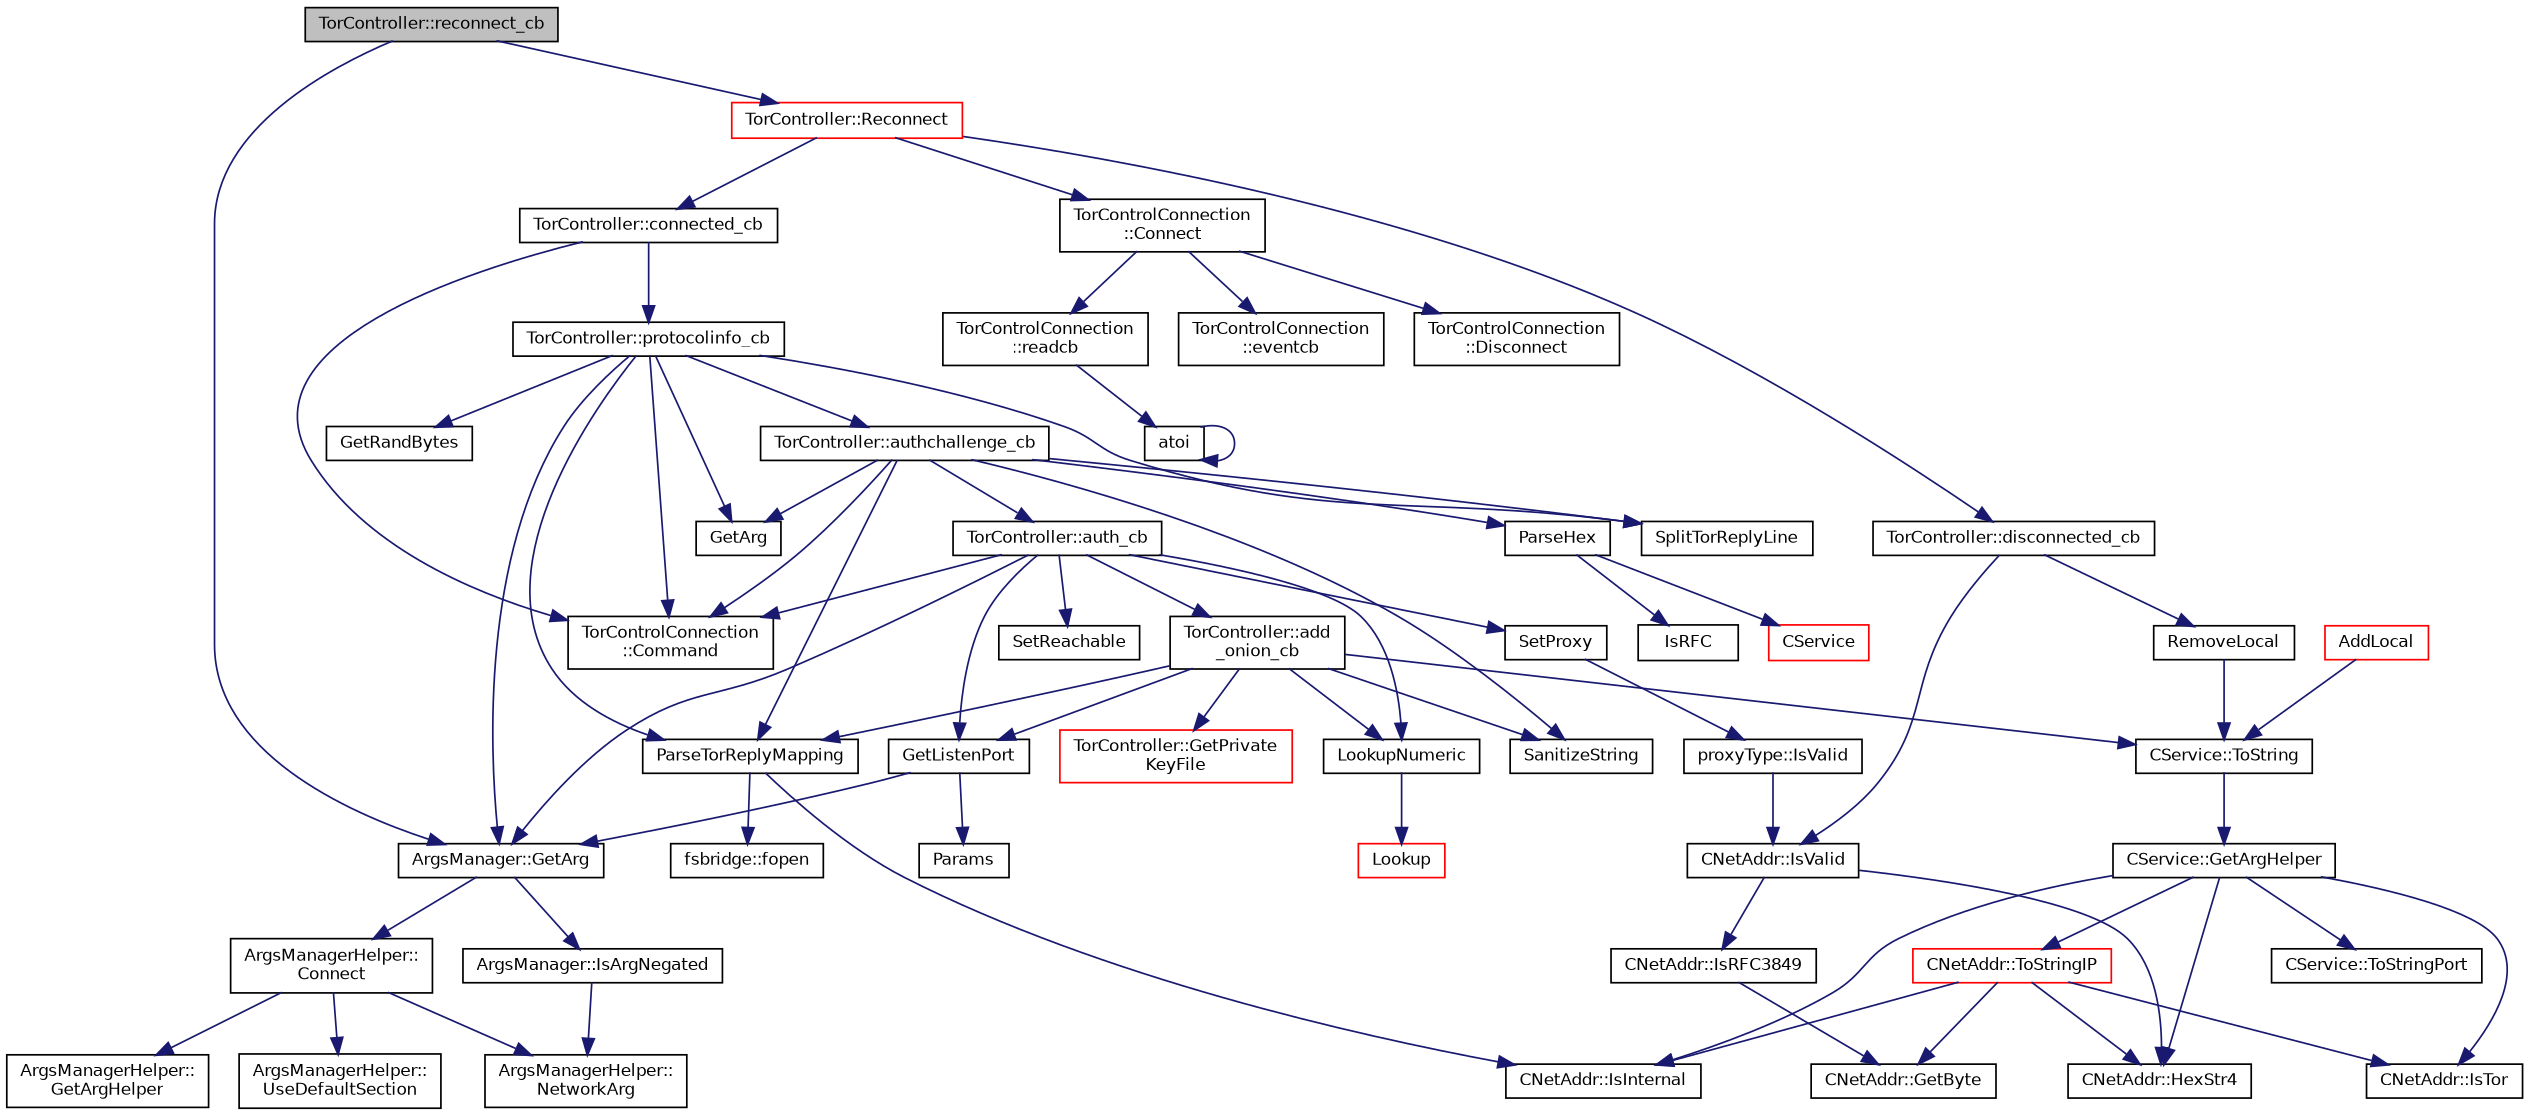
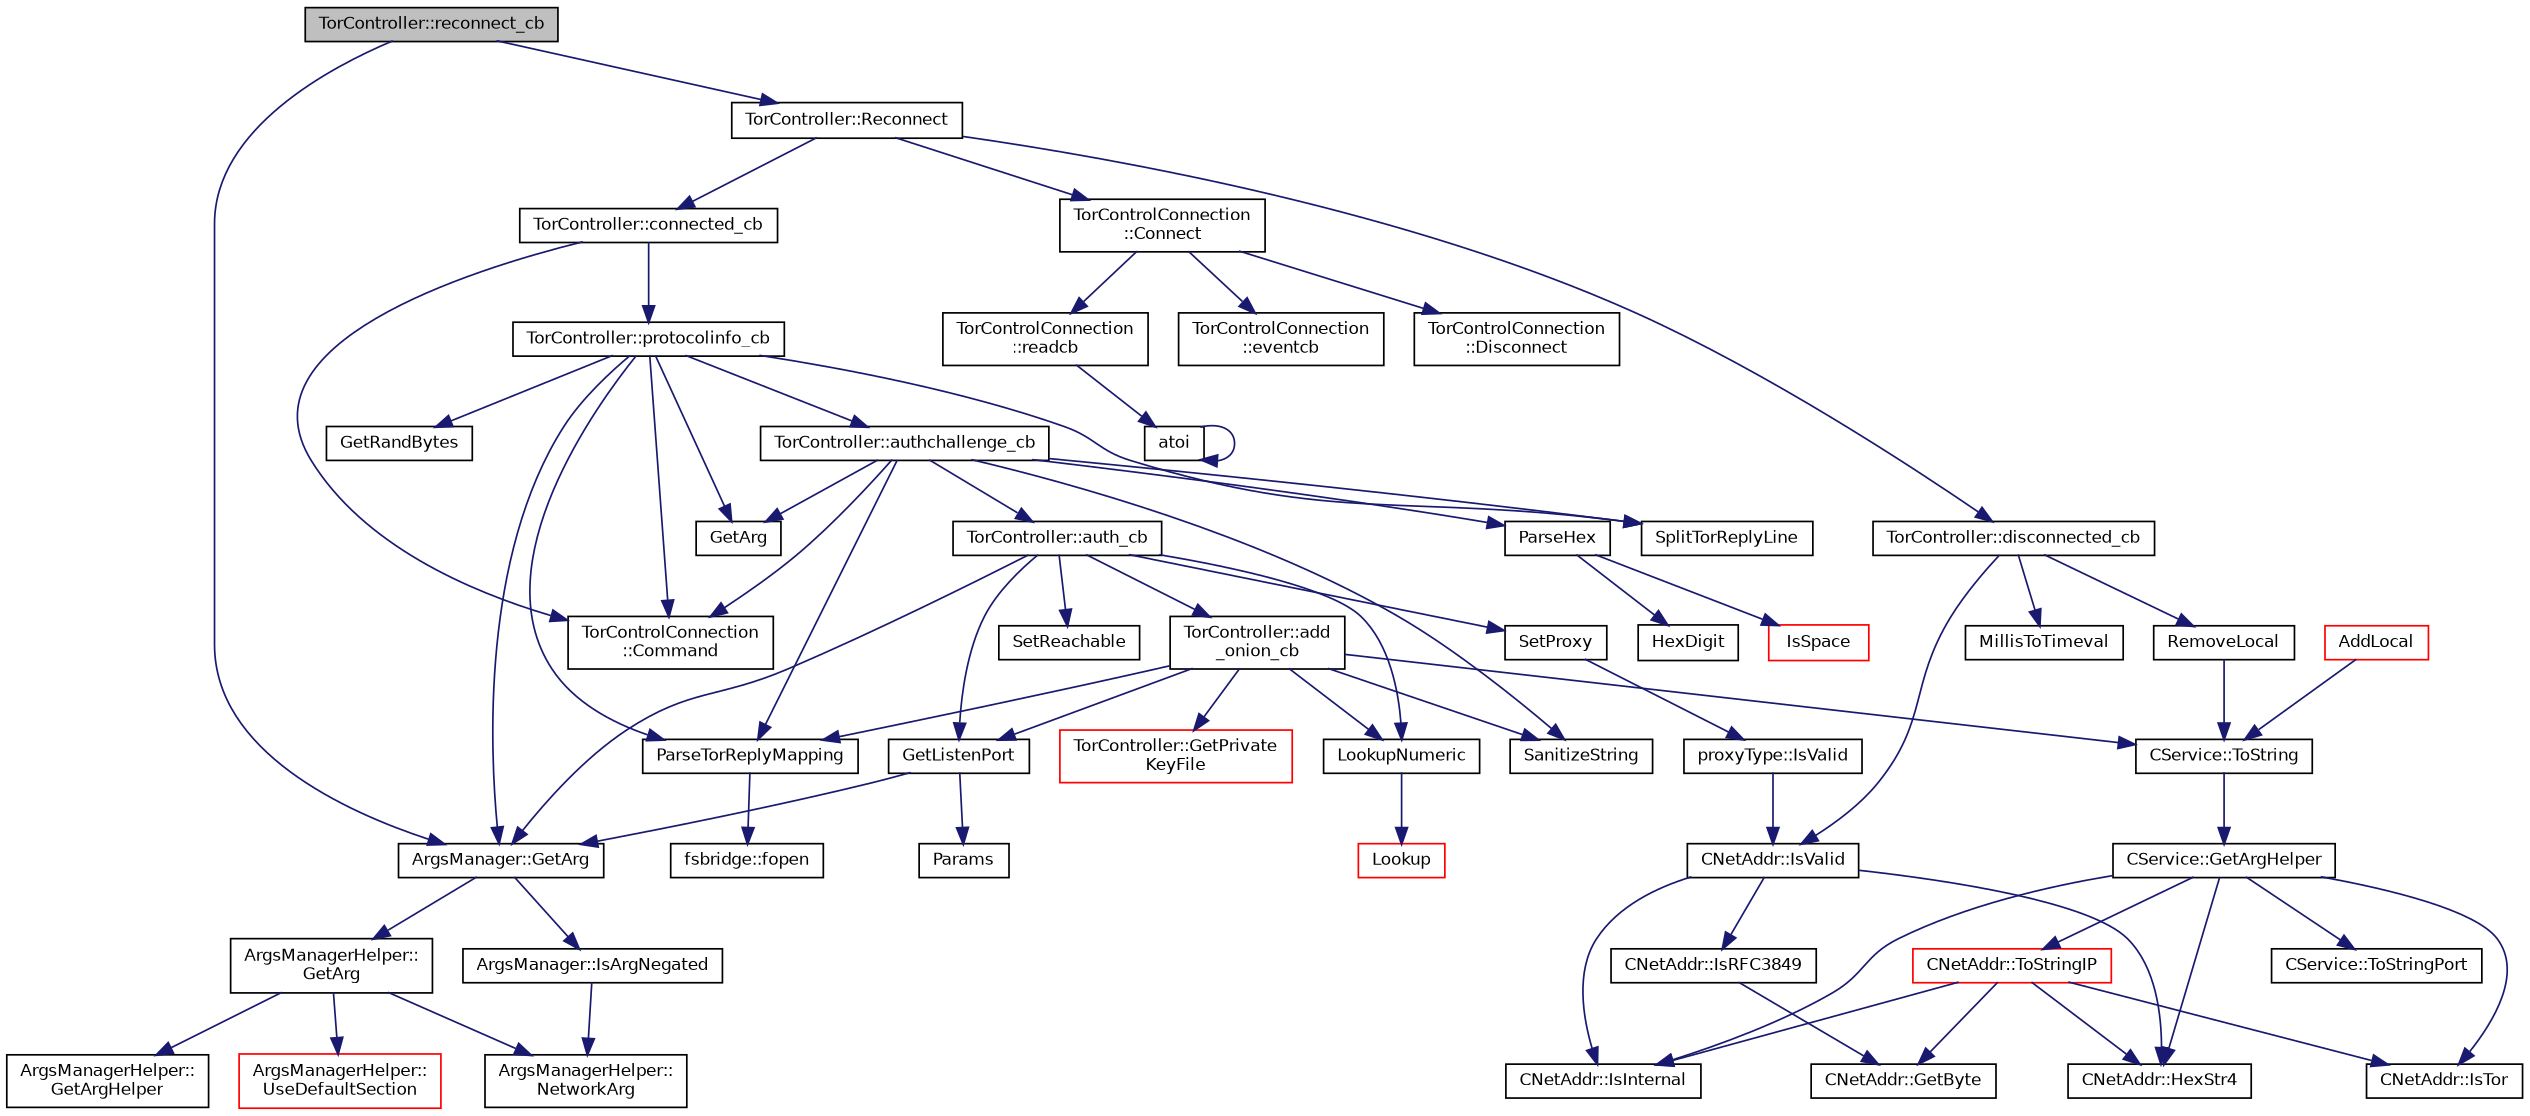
(847, 120) -> (847, 120)
(890, 584) -> none
(1688, 643) -> (1688, 643)
(1819, 643) -> (1819, 643)
none -> (2044, 643)
(1112, 963) -> (1597, 938)
(332, 966) -> (332, 966)
(340, 1081) -> (340, 1081)
